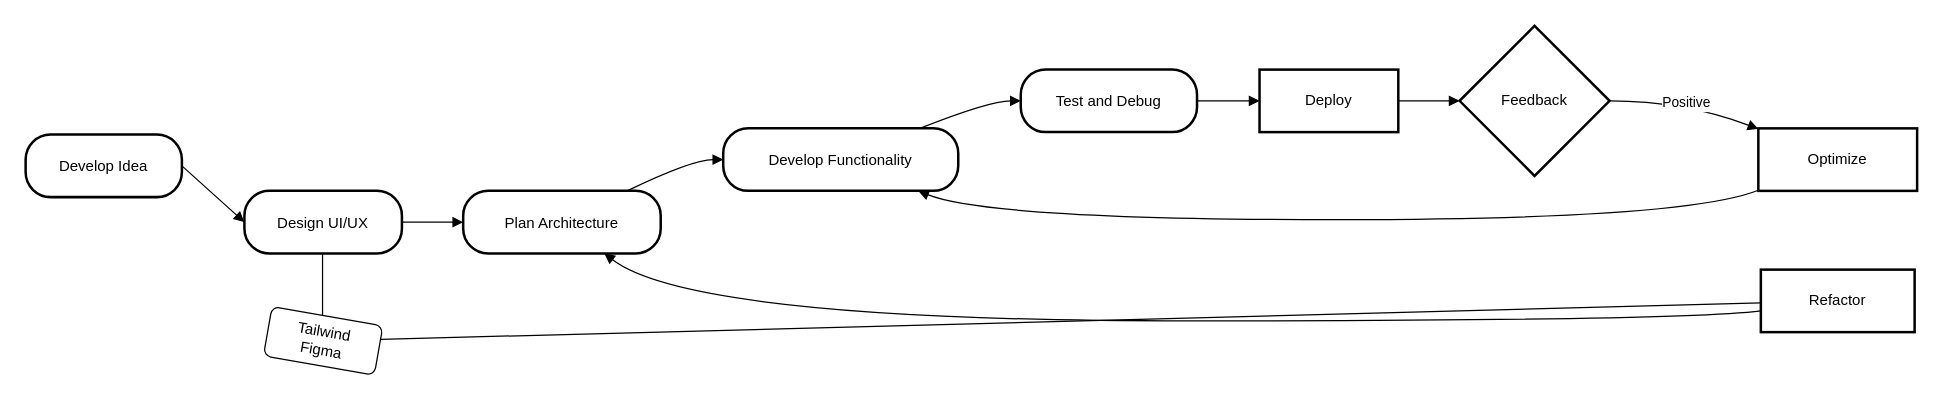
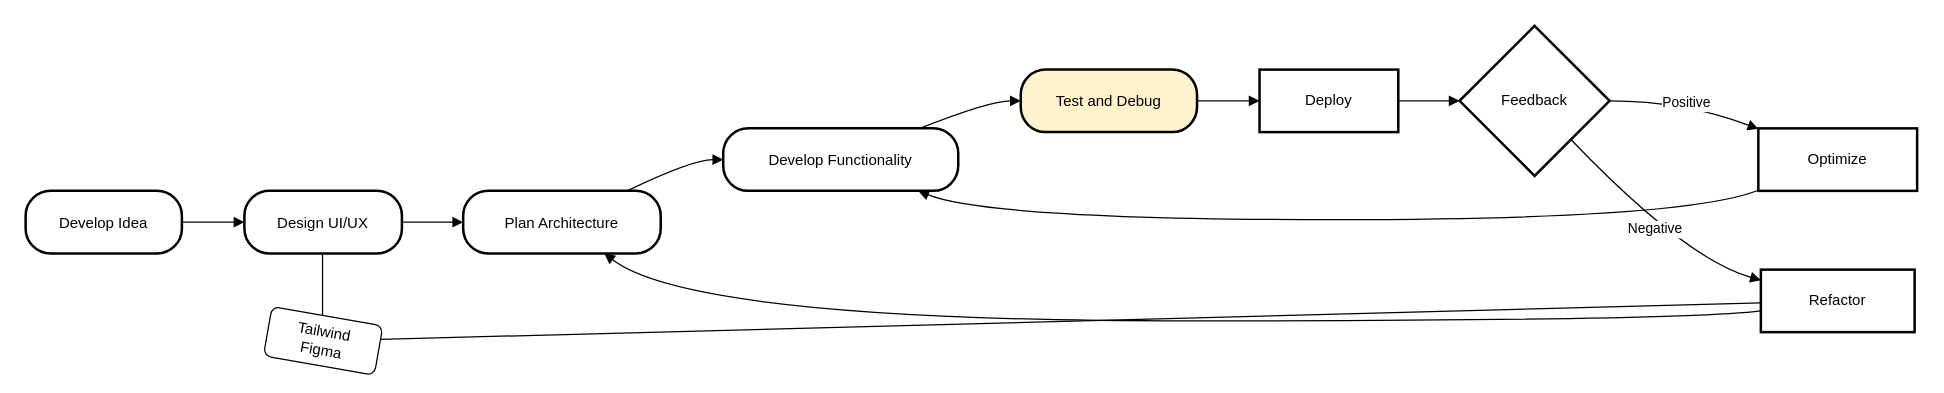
(1109, 101) -> (1109, 101)
(104, 166) -> (104, 222)
none -> (1653, 218)
